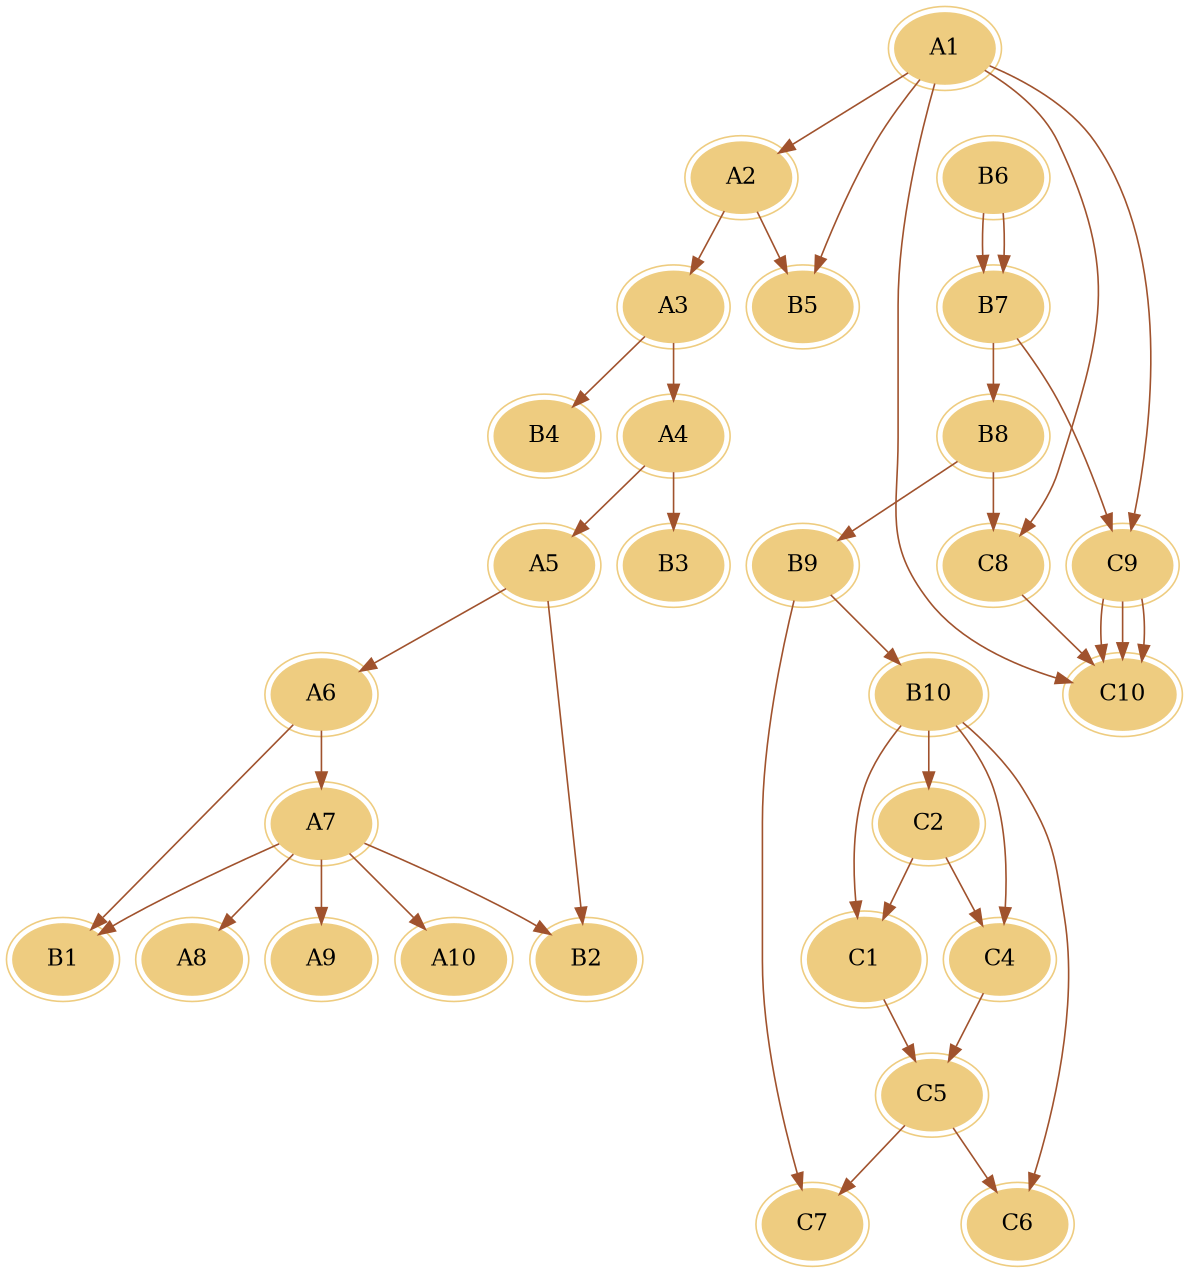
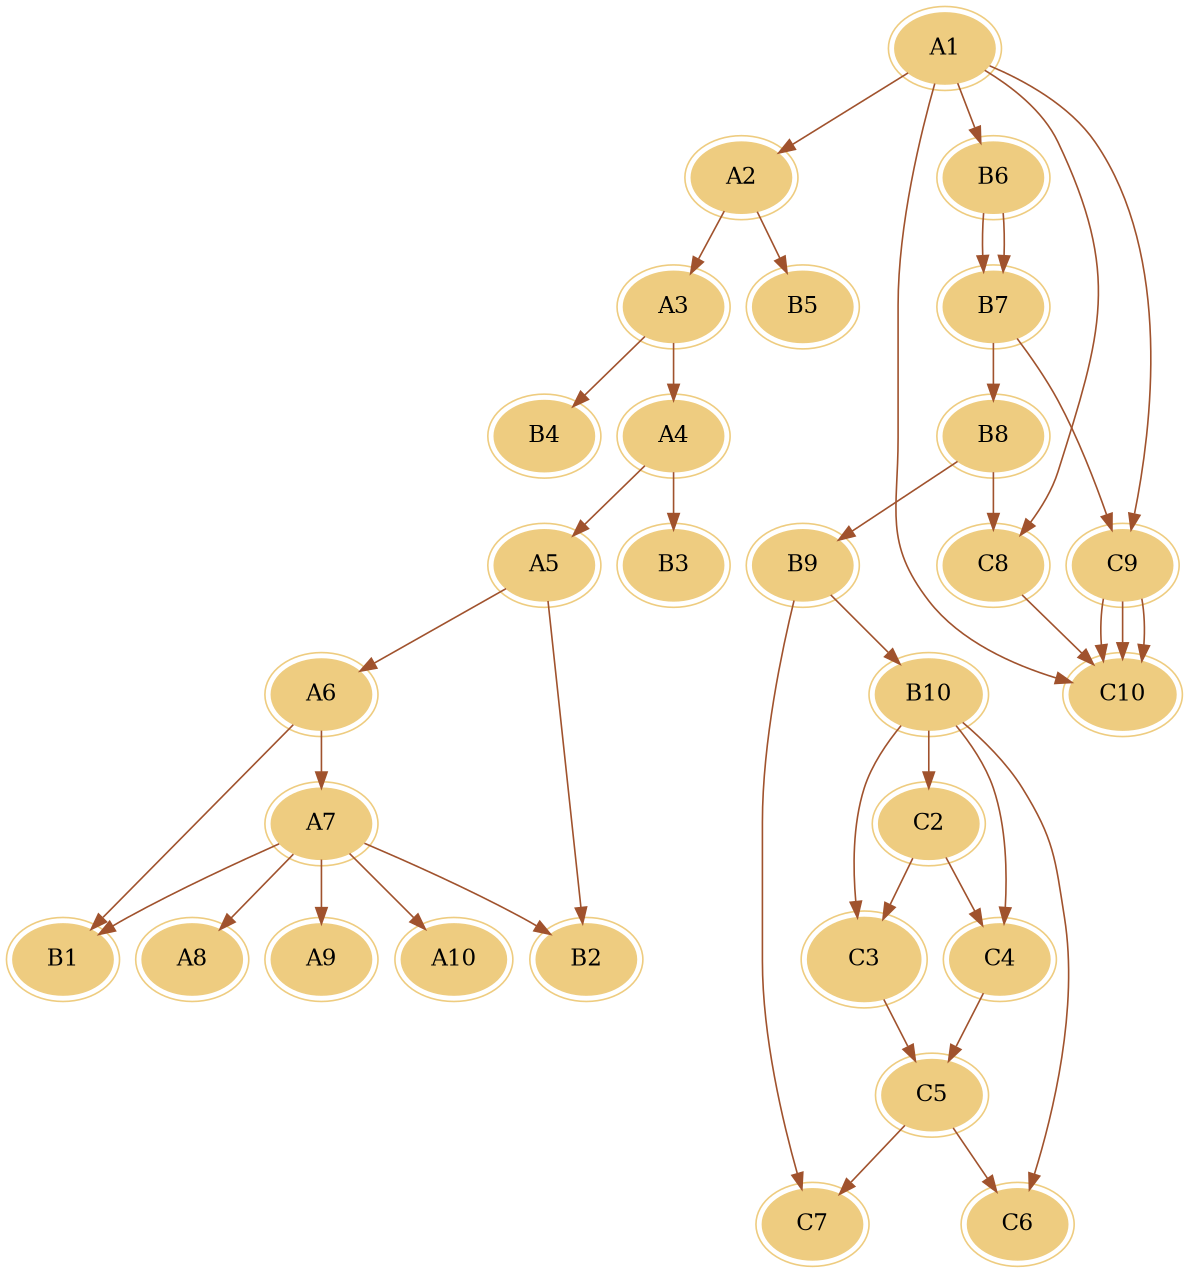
(863, 164) -> (966, 105)
(864, 959) -> (864, 959)
